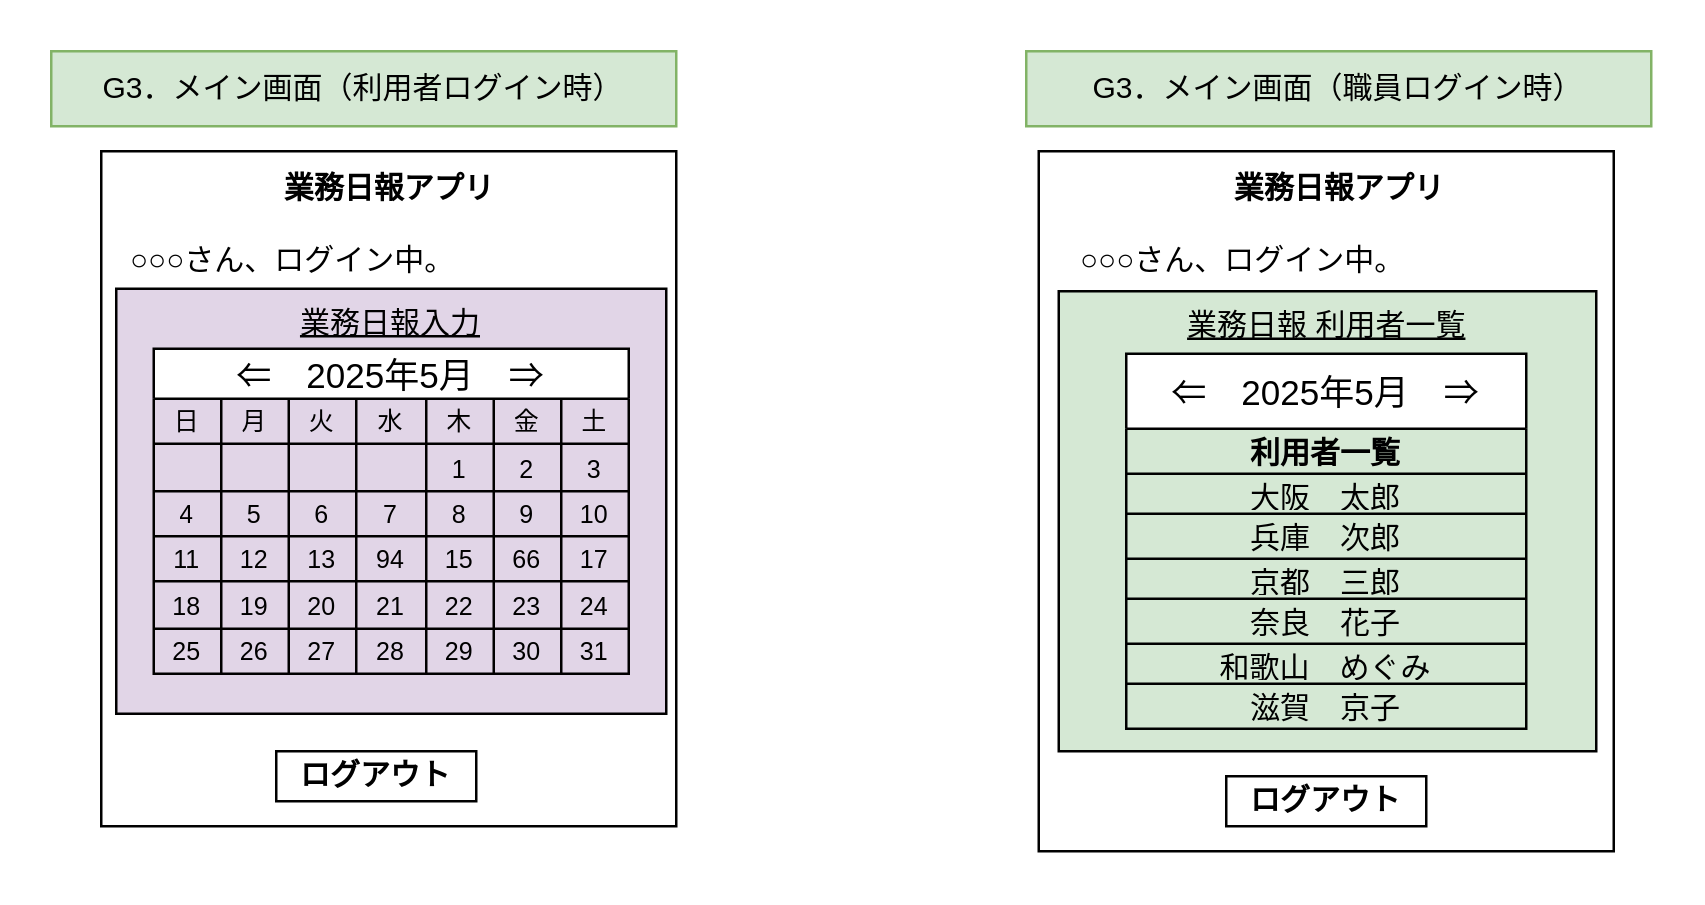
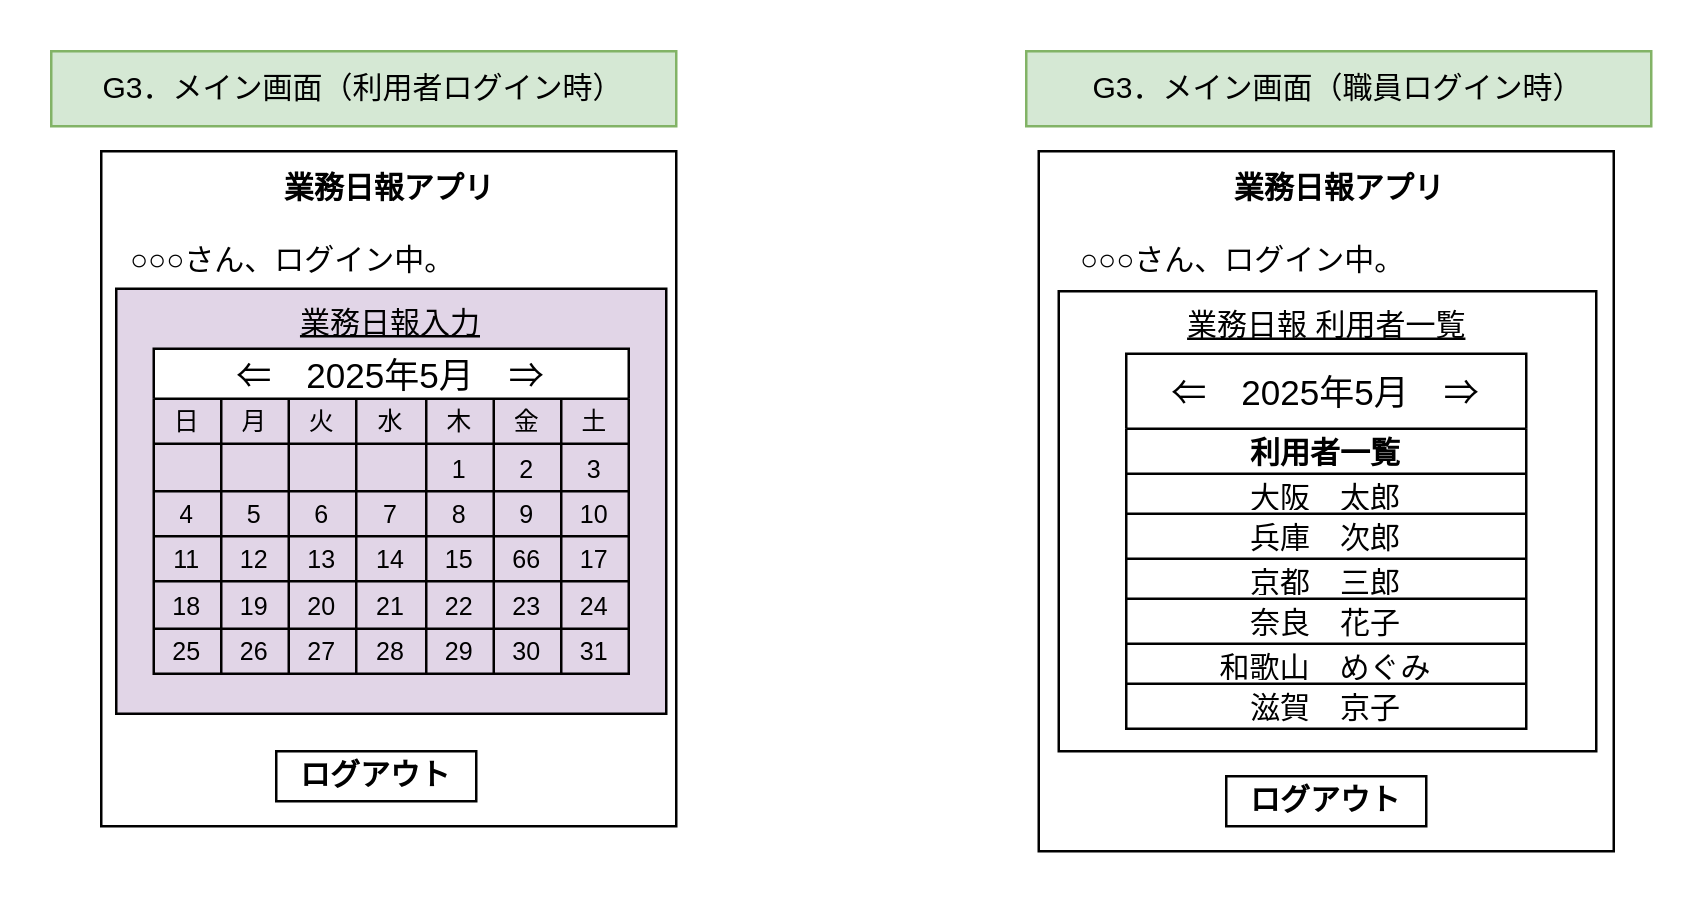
(1328, 327) -> (1328, 327)
(391, 559) -> (391, 559)
